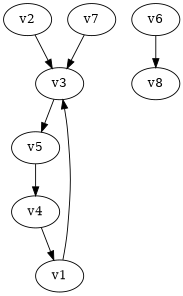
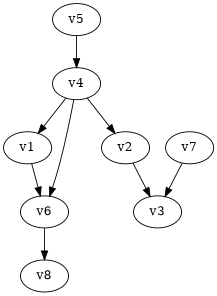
(49, 111) -> none
none -> (98, 112)
none -> (65, 144)
(70, 184) -> (35, 176)
